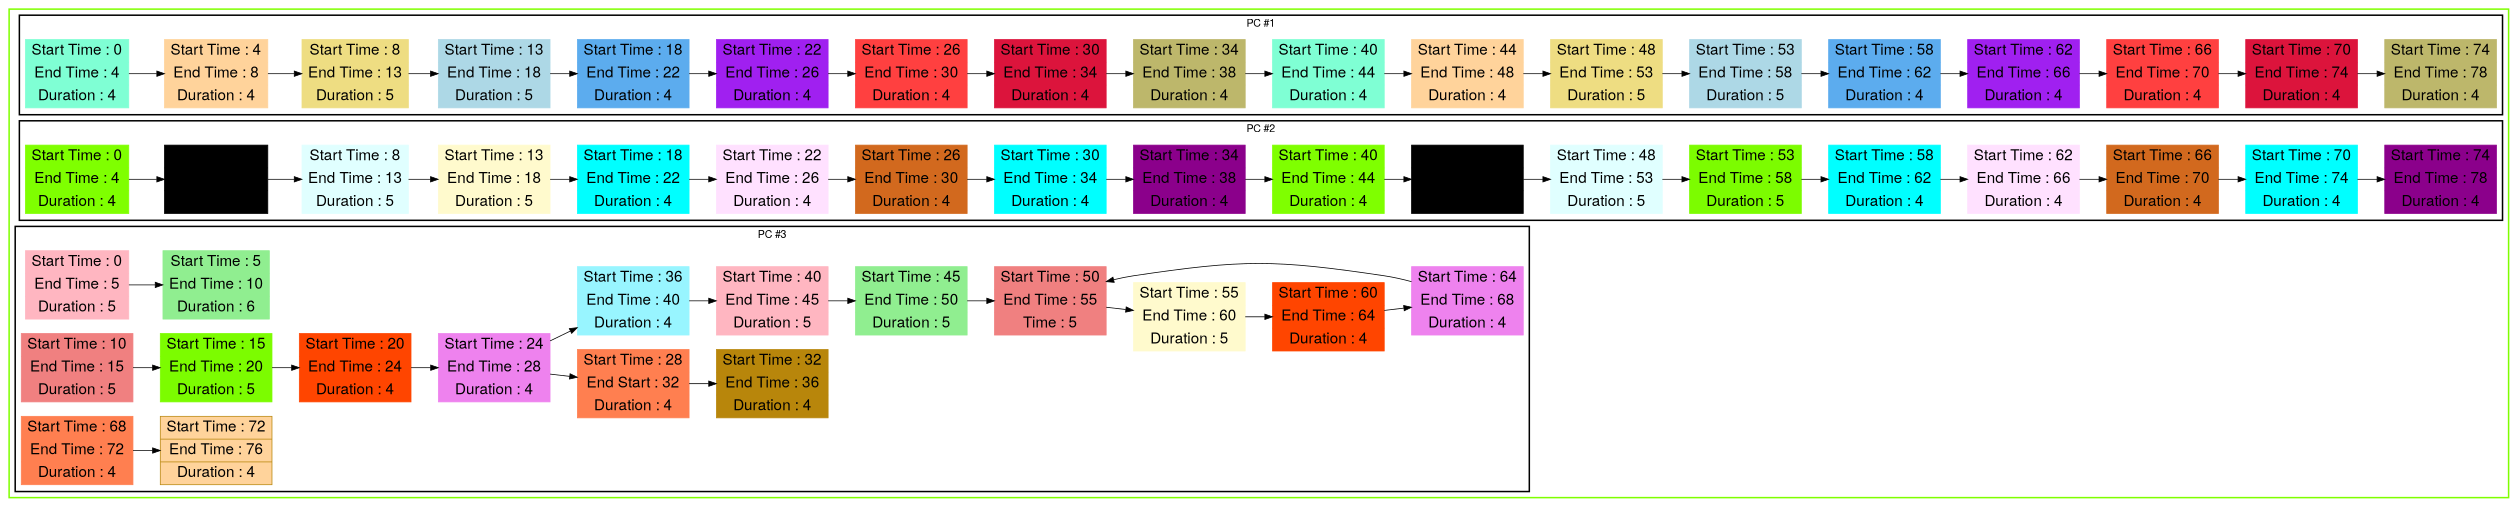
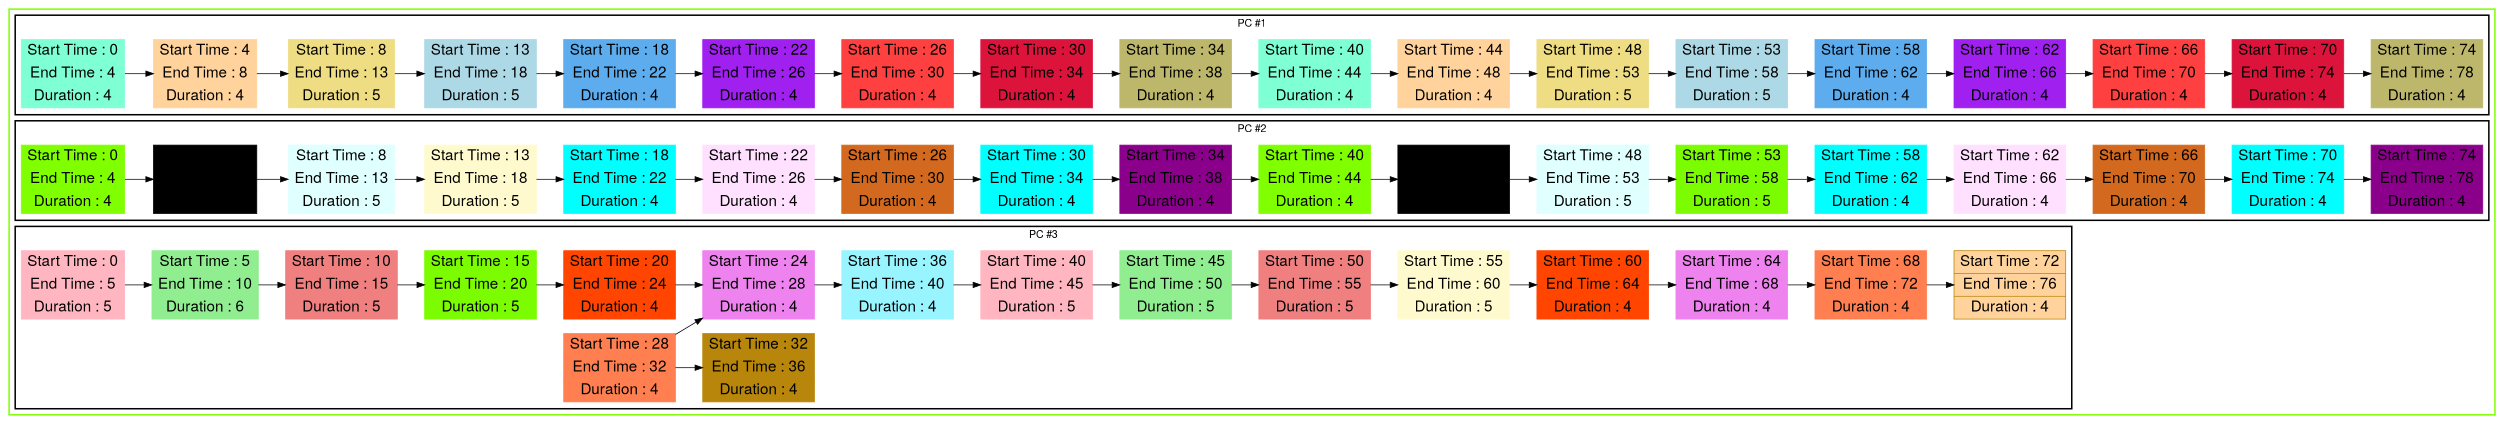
(1263, 264) -> (1798, 285)
none -> (268, 285)
(1050, 323) -> (1315, 307)
(560, 375) -> (686, 328)
(633, 383) -> (620, 367)
